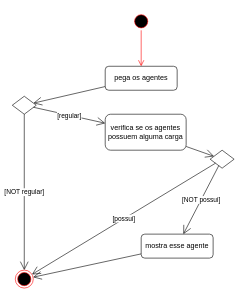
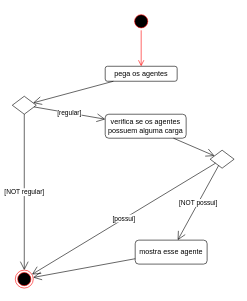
(141, 78) -> (141, 74)
(146, 132) -> (146, 126)
(177, 246) -> (171, 252)
